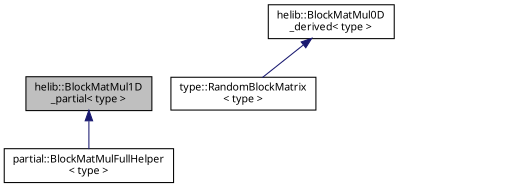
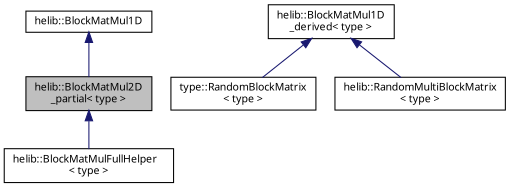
none -> (89, 22)
(331, 22) -> (331, 22)
(89, 94) -> (89, 94)
none -> (420, 94)
(89, 166) -> (89, 166)
